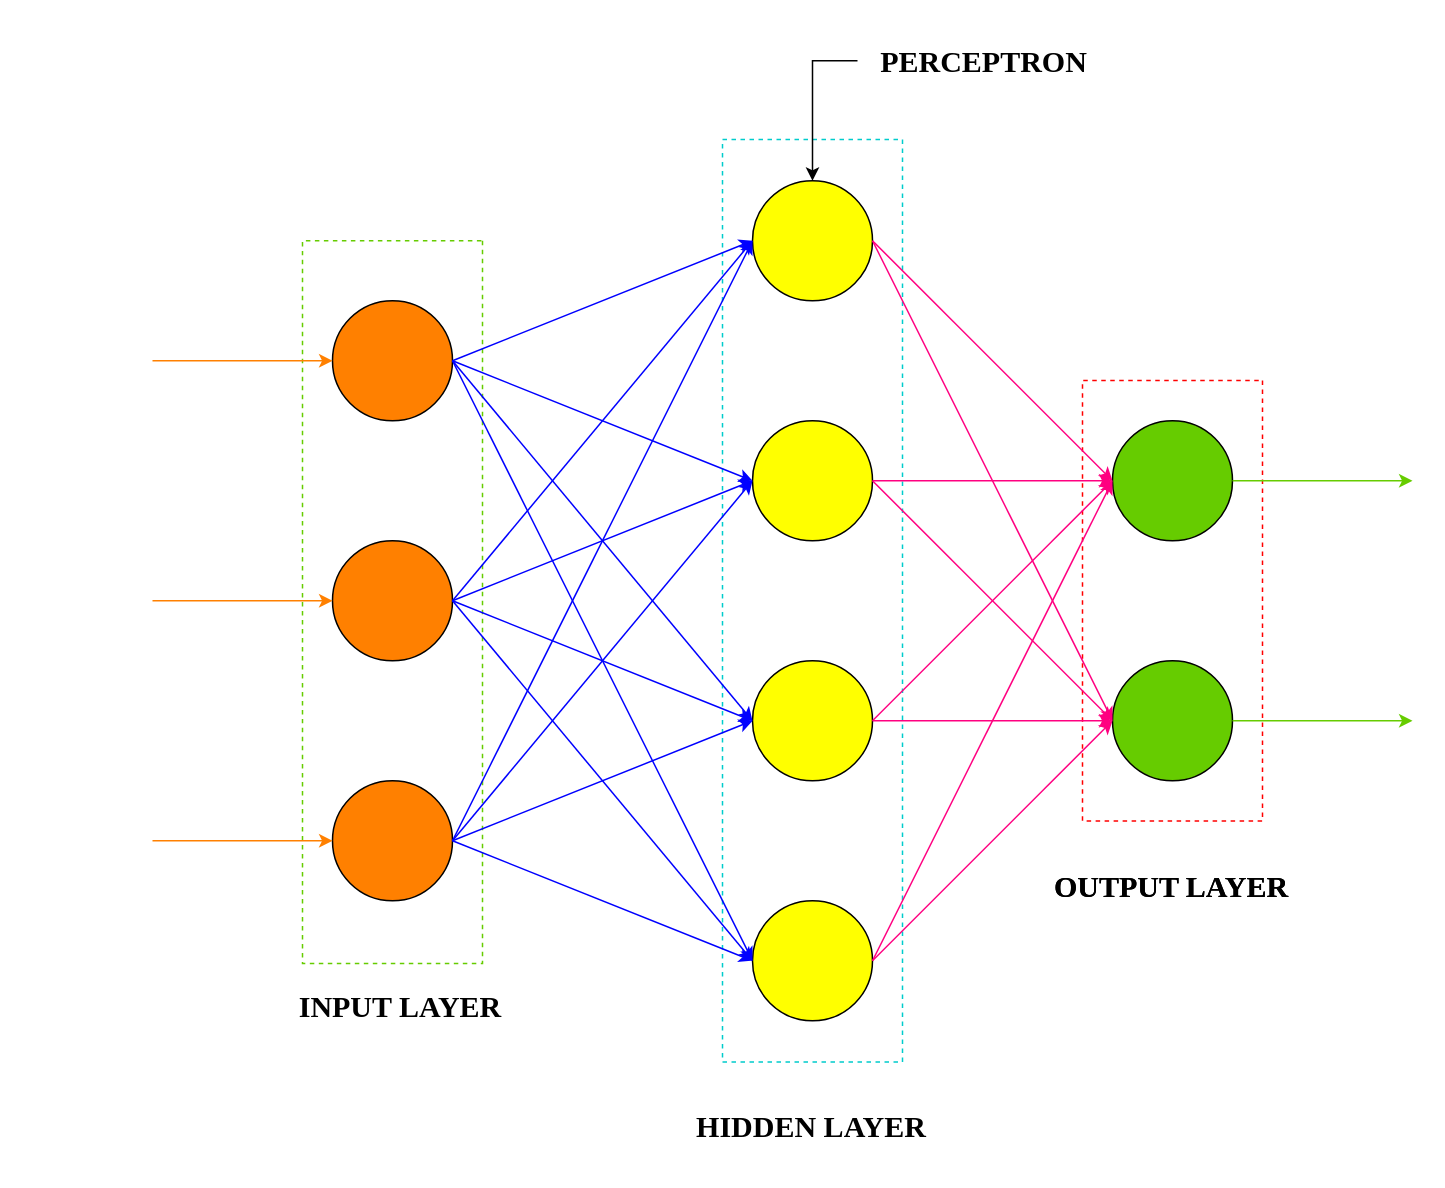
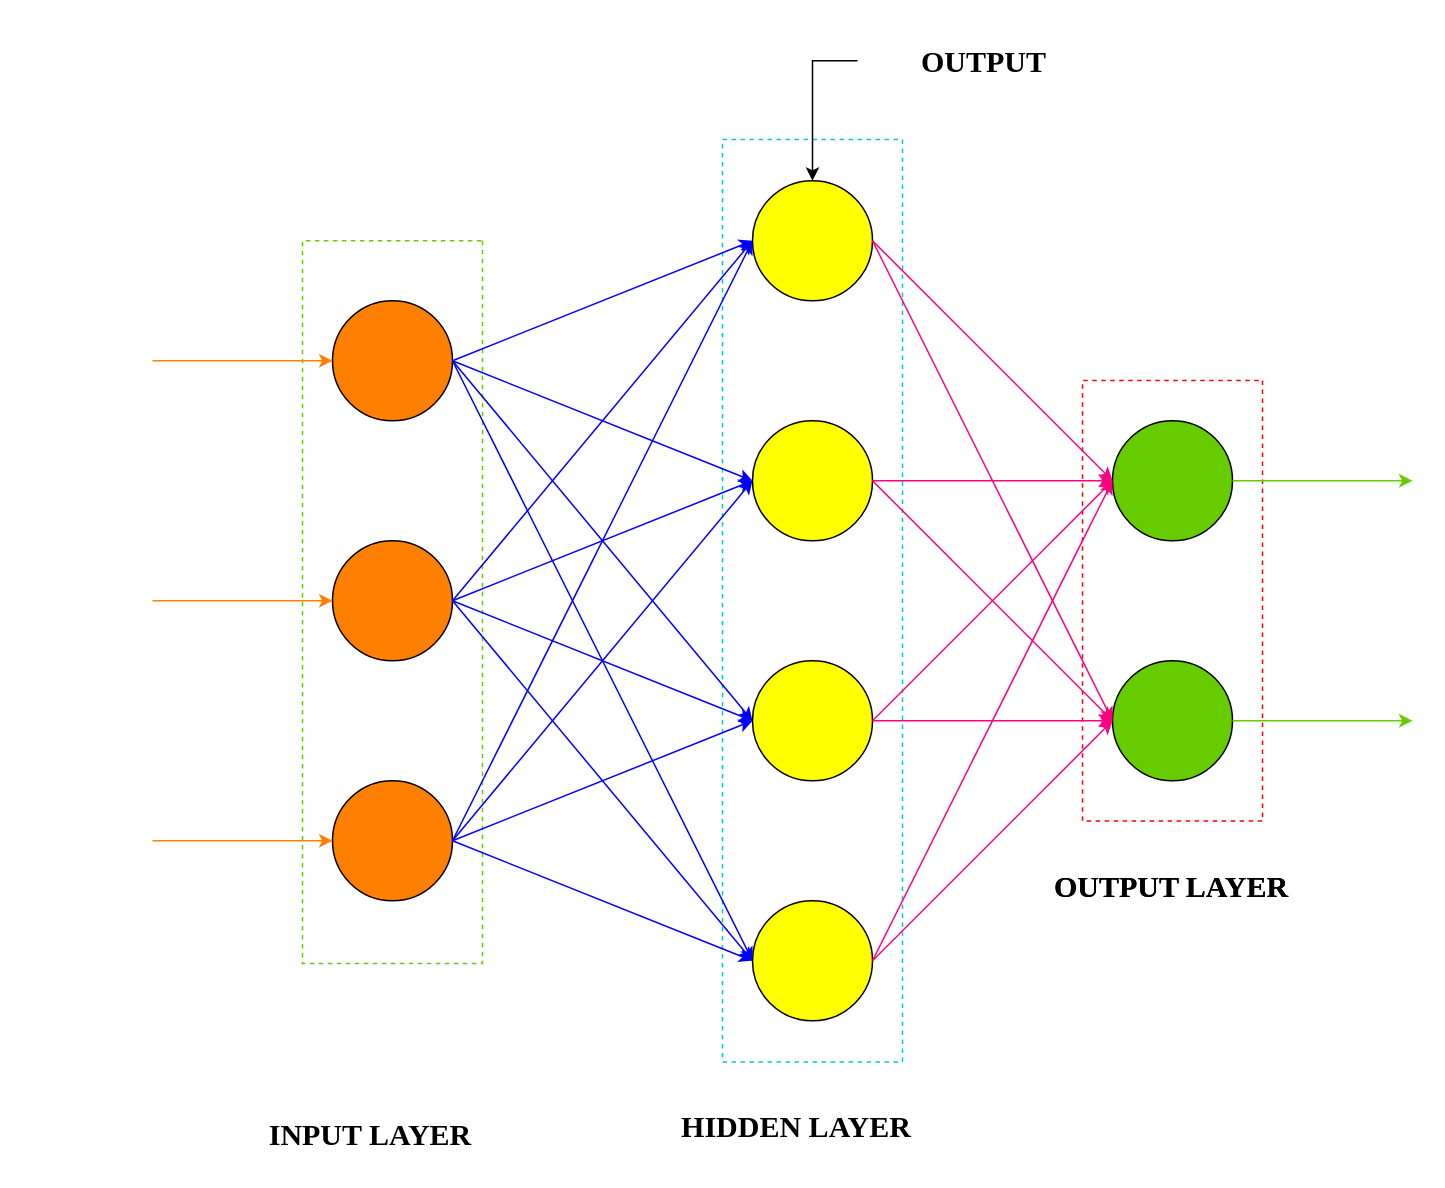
(984, 61) -> (984, 61)
(401, 1006) -> (371, 1133)
(812, 1126) -> (797, 1126)
